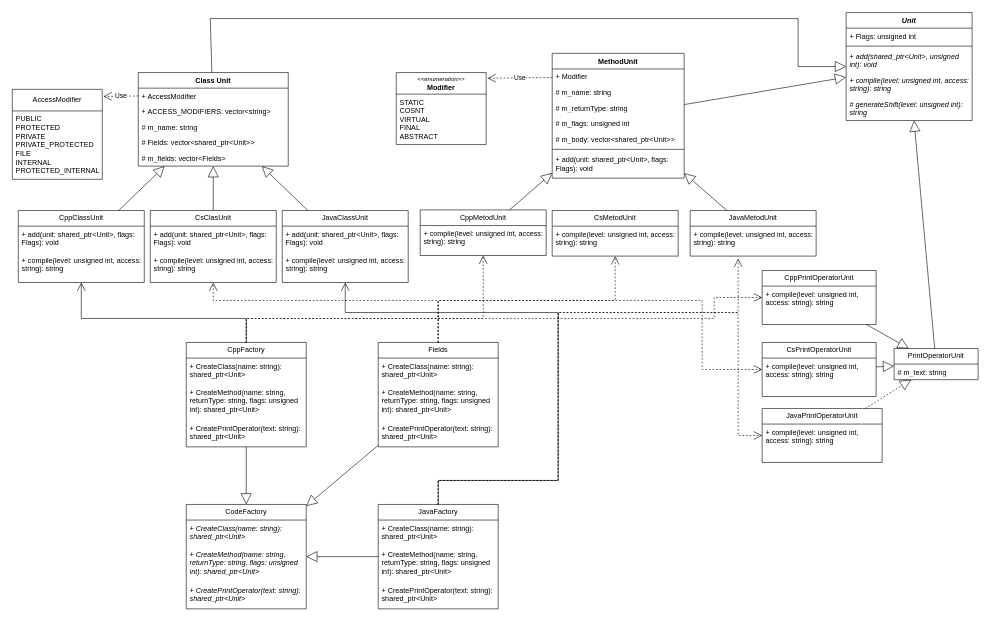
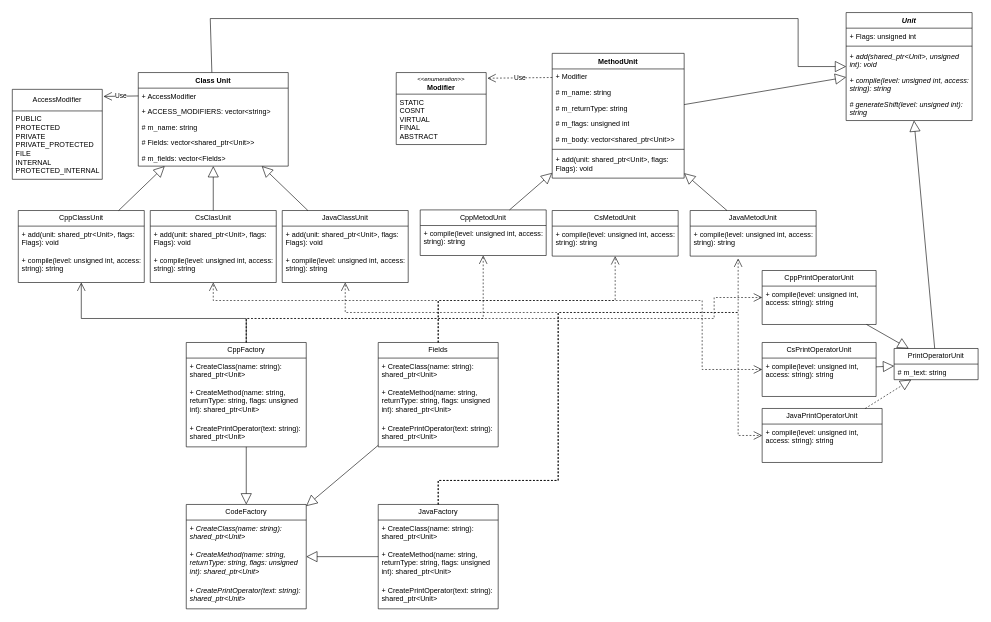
(111, 96) -> (111, 96)
(436, 312) -> (436, 312)
